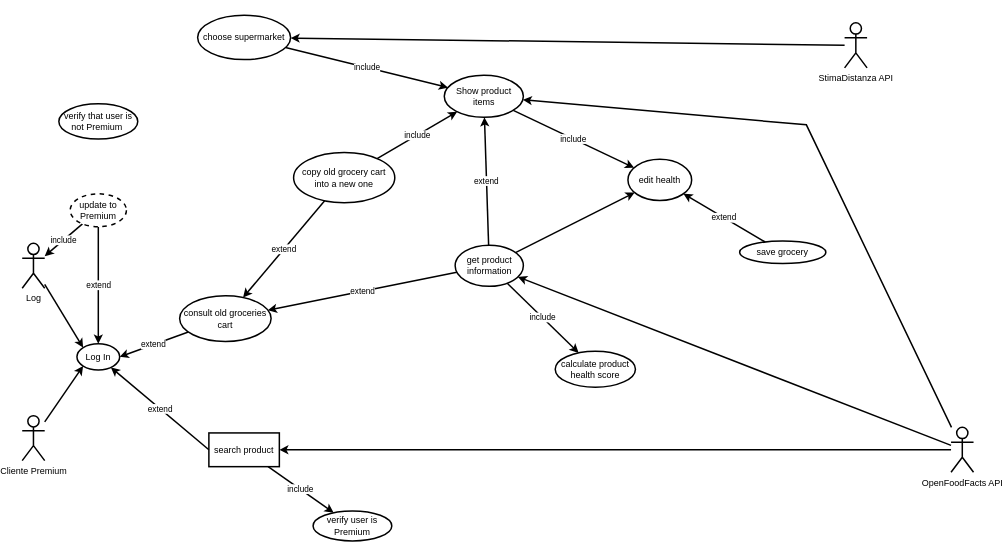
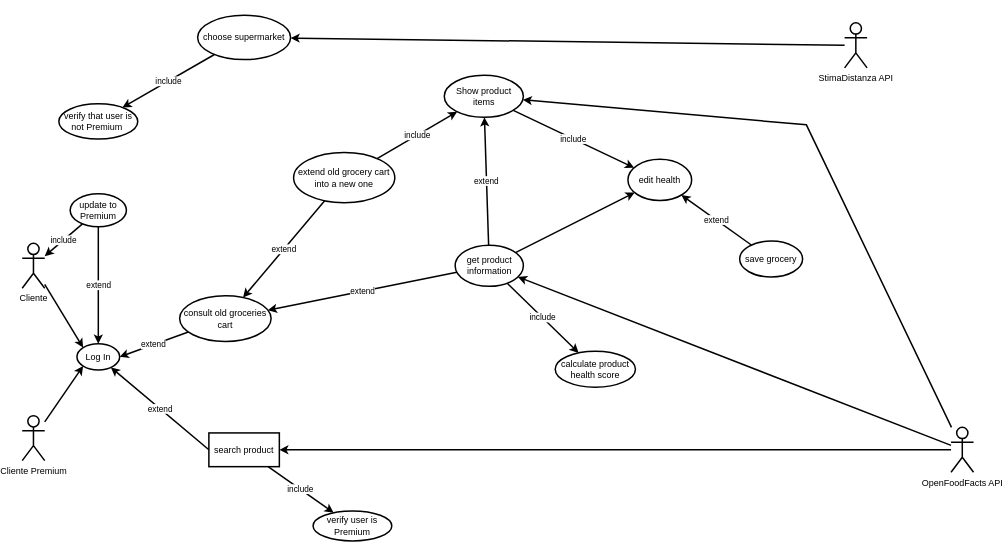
(363, 67) -> (171, 80)
(344, 178) -> (344, 178)
(98, 210) -> (98, 210)
(783, 252) -> (771, 259)
(34, 299) -> (34, 299)
